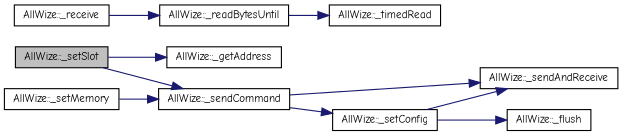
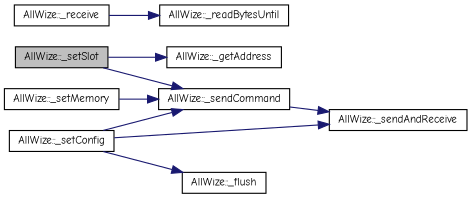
(385, 15) -> none
(306, 110) -> (138, 121)
